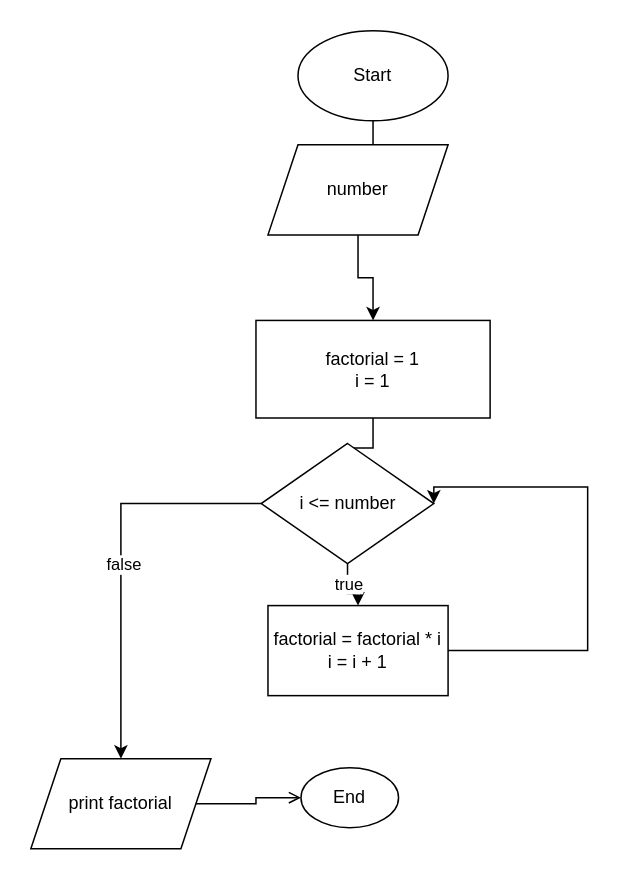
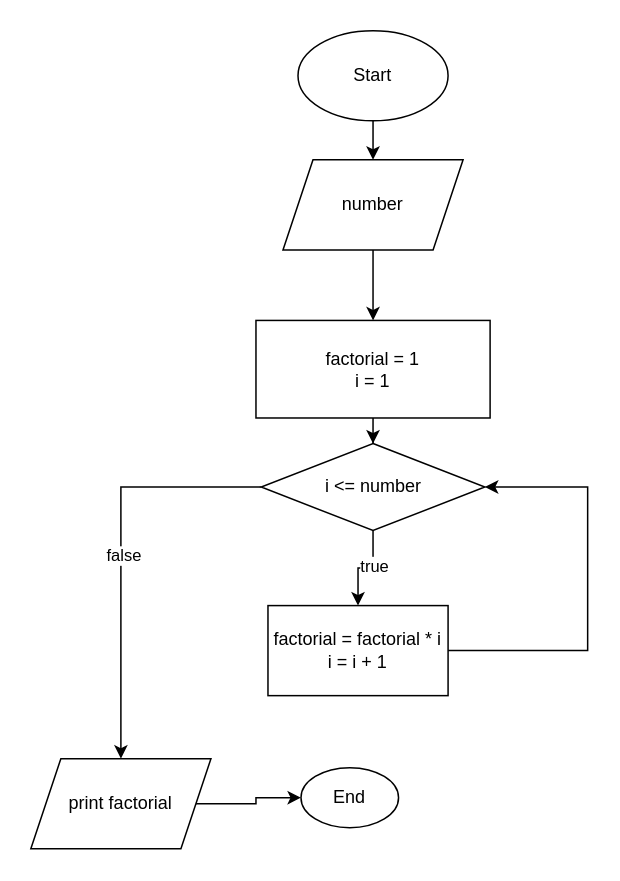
(358, 190) -> (373, 205)
(347, 503) -> (373, 487)
(292, 797) -> (289, 797)
